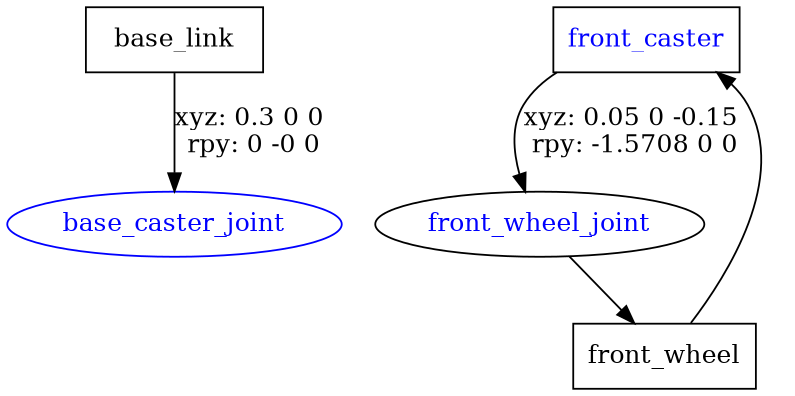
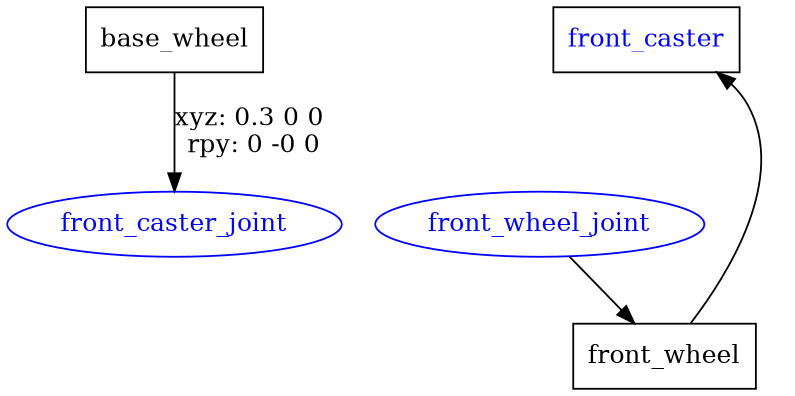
(175, 40) -> (175, 40)
(518, 116) -> none
(175, 224) -> (175, 224)
(540, 224) -> (540, 224)
